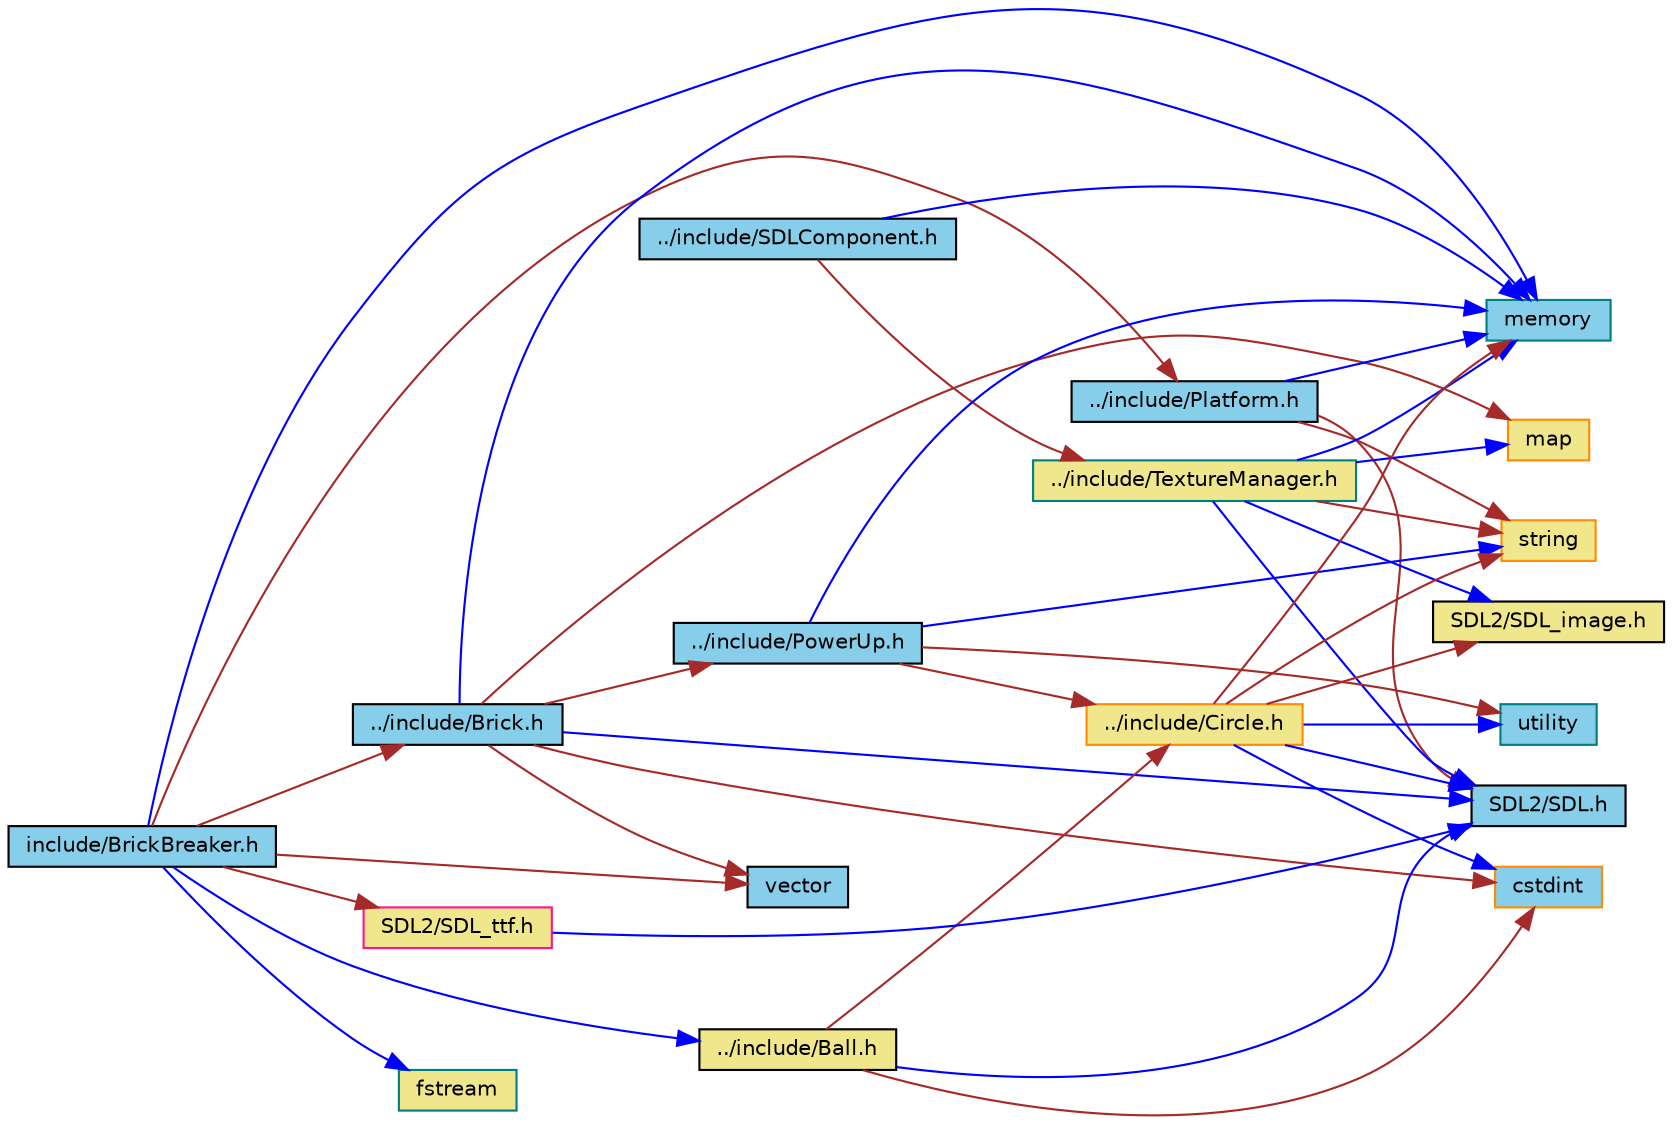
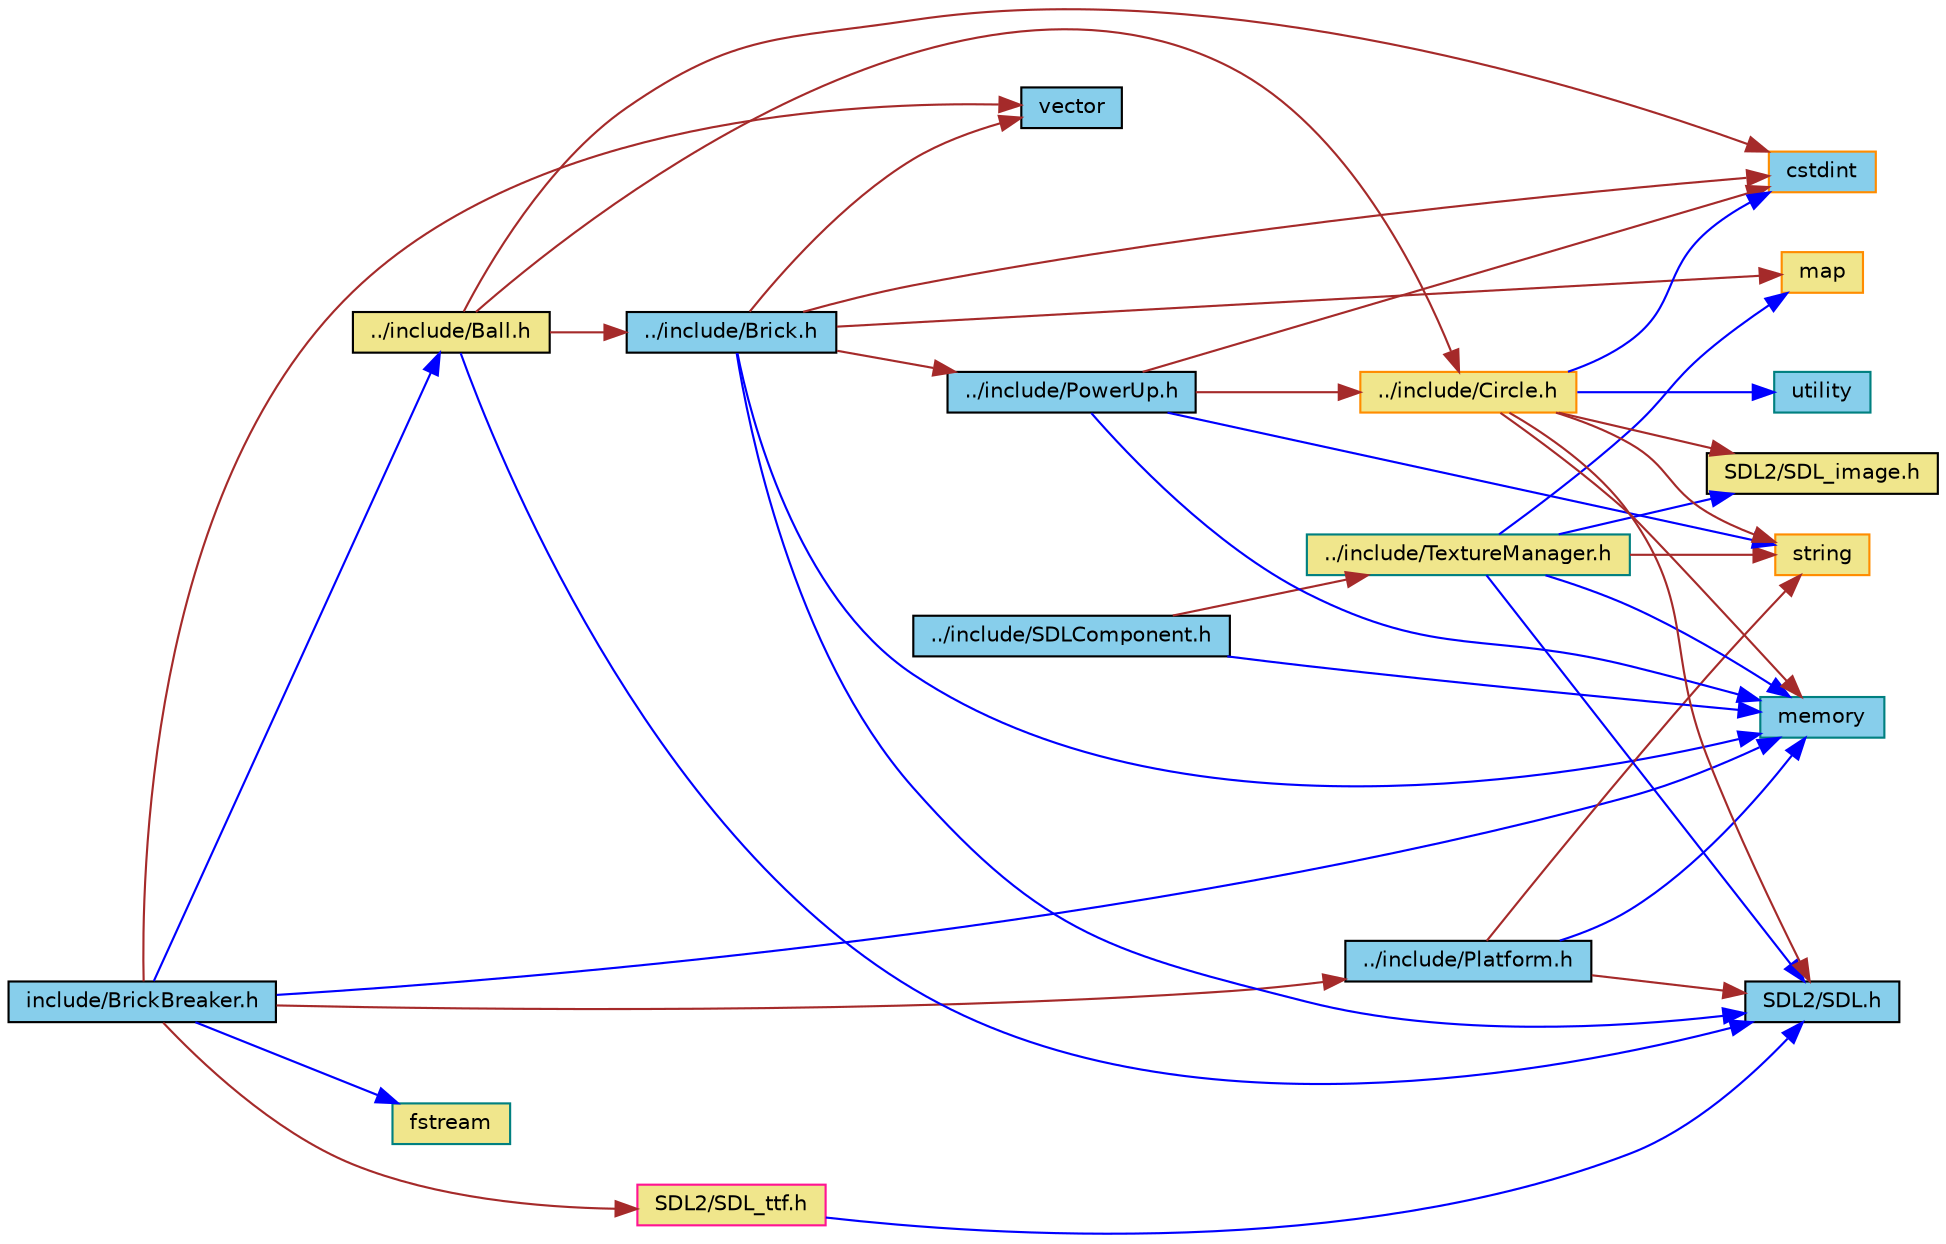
(1202, 666) -> (1461, 278)
(1367, 764) -> (1683, 665)
(290, 789) -> (577, 332)
